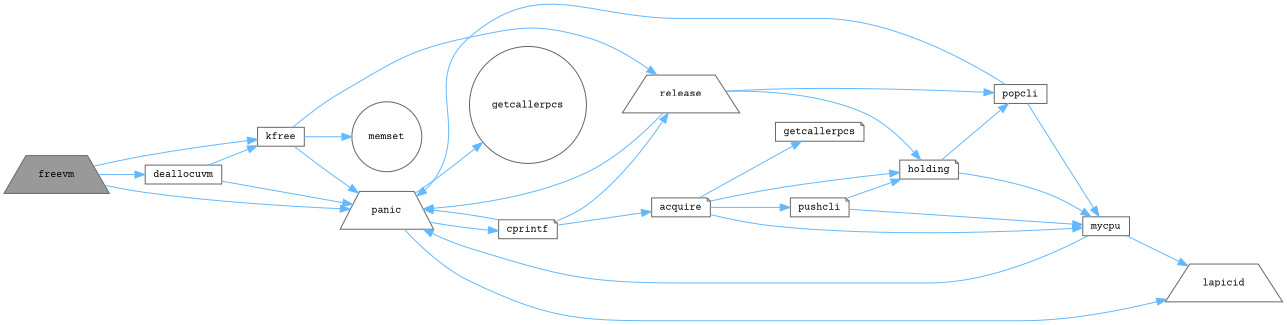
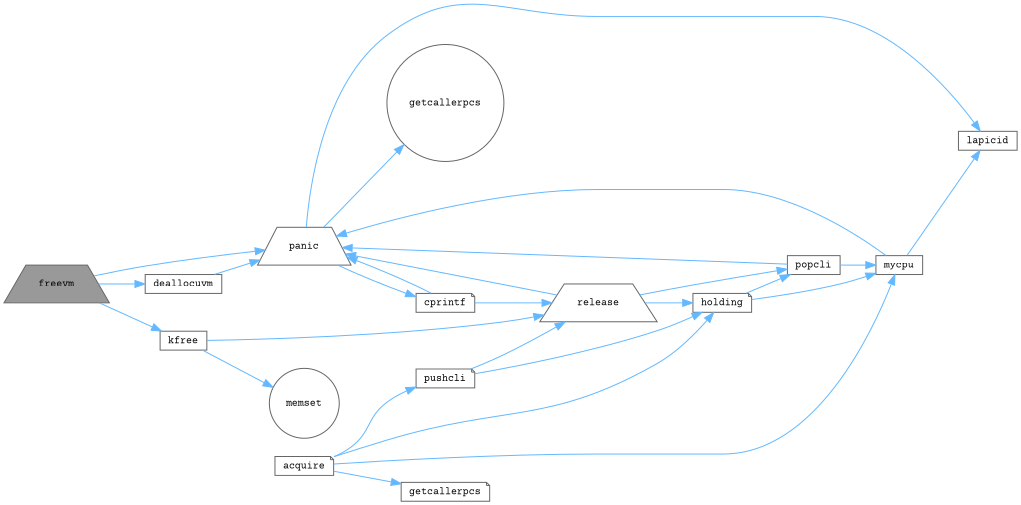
(228, 157) -> none
(322, 167) -> none
(961, 217) -> (514, 349)
(599, 219) -> none
(1224, 283) -> (988, 141)
